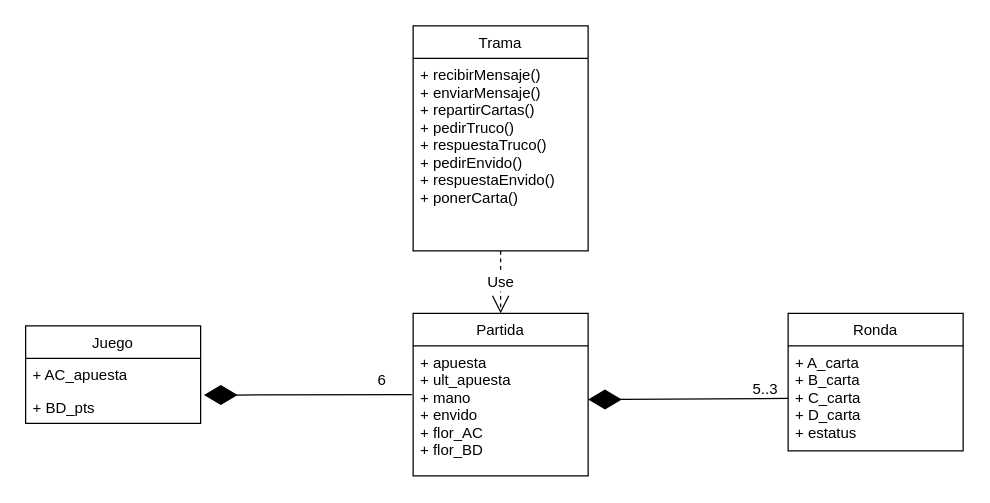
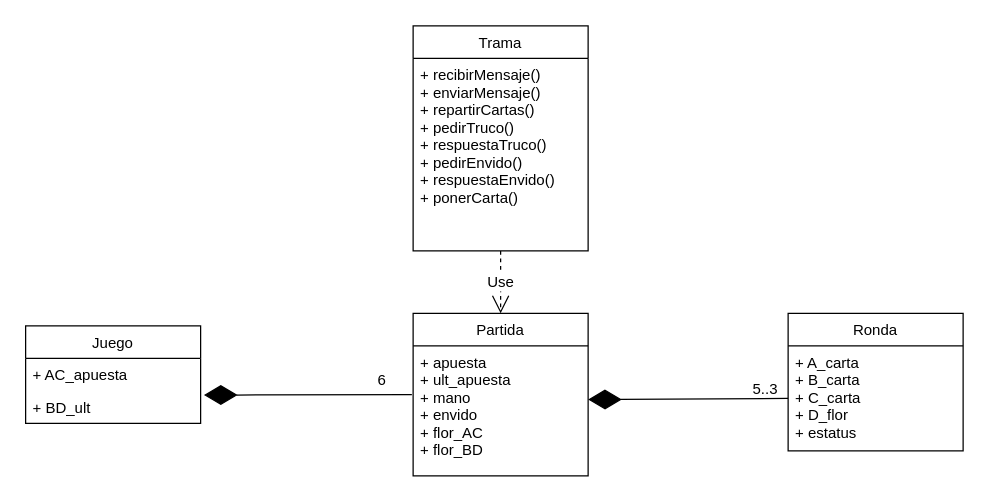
(831, 363) -> (831, 363)
(64, 408) -> (62, 408)
